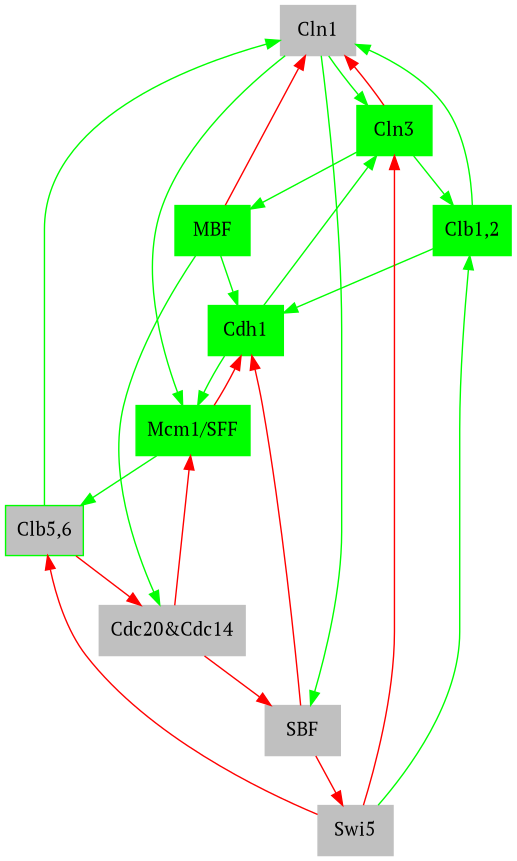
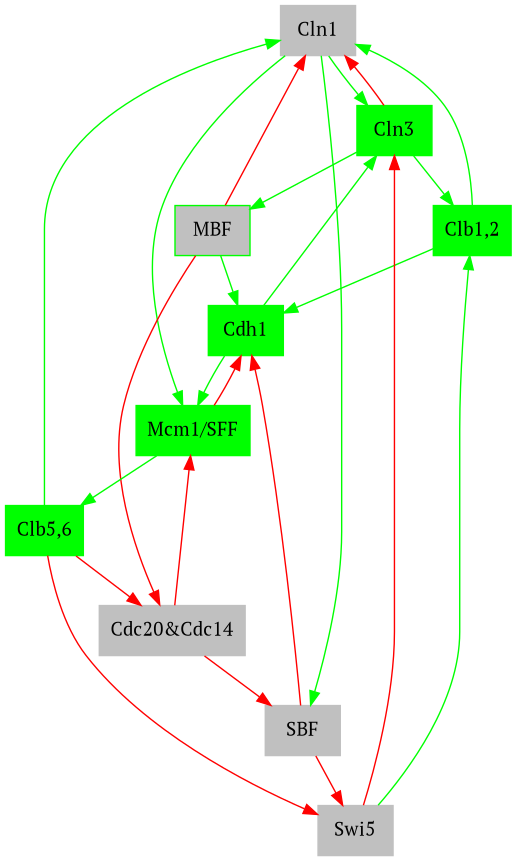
(212, 231) -> (212, 231)
(122, 418) -> (122, 418)
(44, 531) -> (44, 531)
(154, 721) -> (143, 713)
